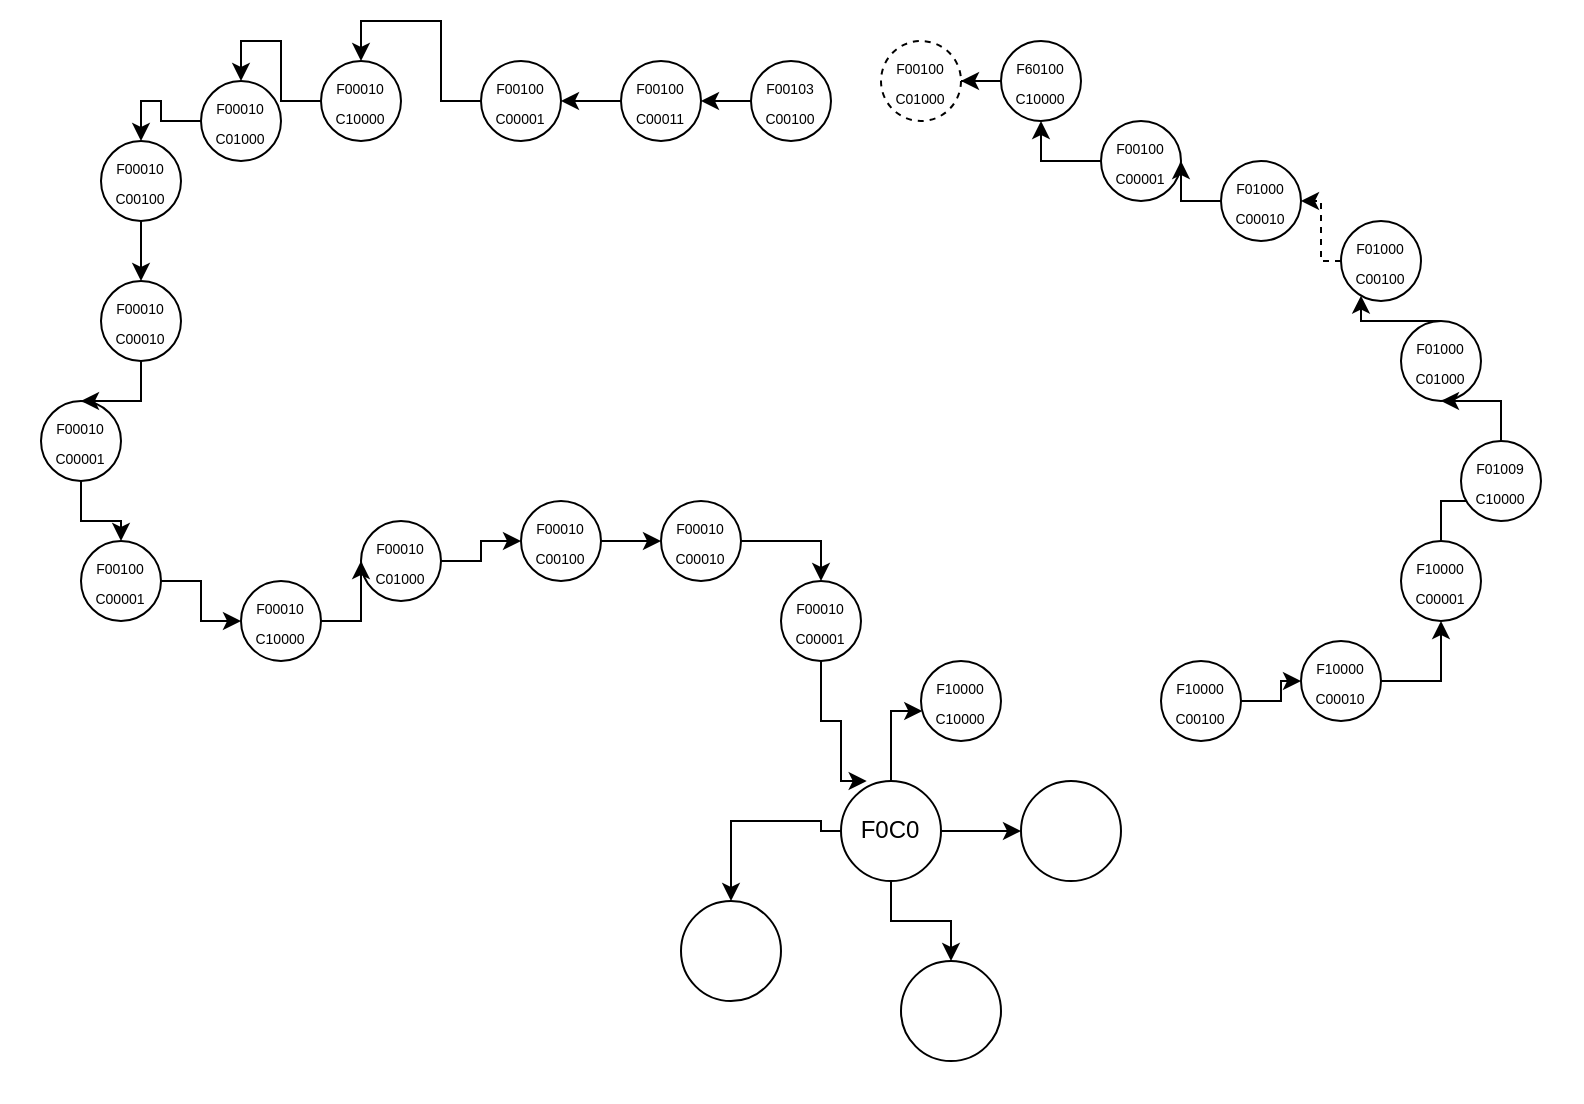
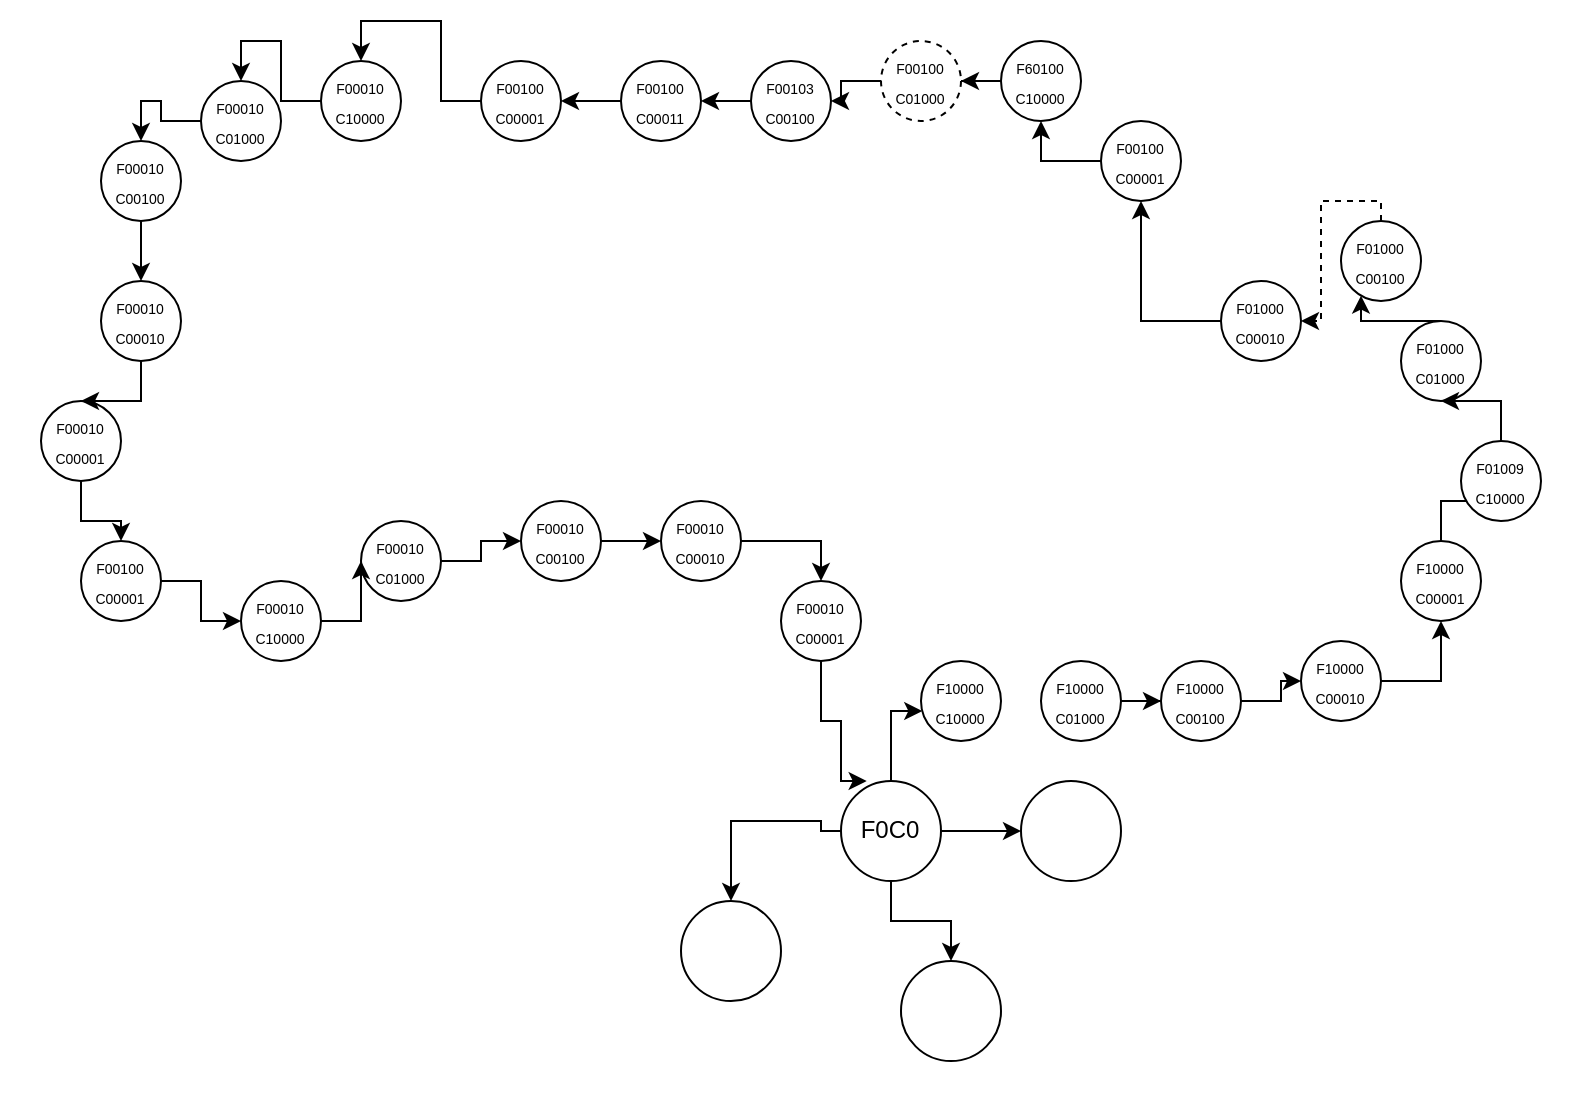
none -> (850, 81)
(1261, 201) -> (1261, 321)
none -> (1081, 701)
none -> (1148, 701)
